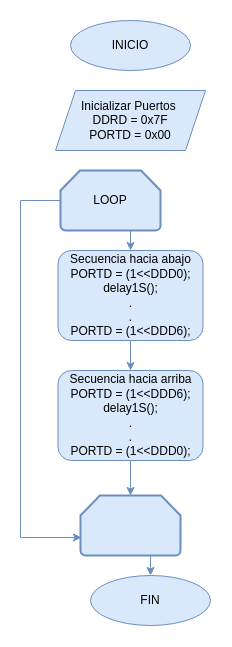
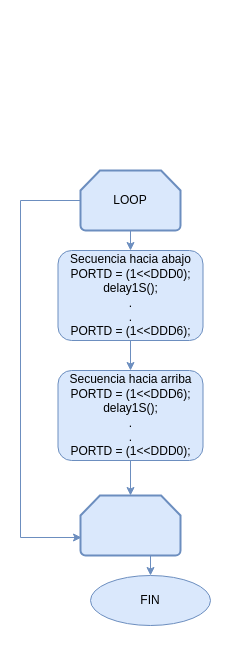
(131, 46) -> none
(131, 121) -> none
(111, 201) -> (131, 201)
